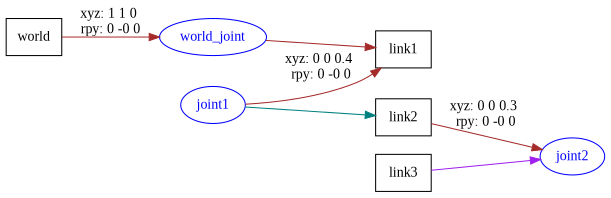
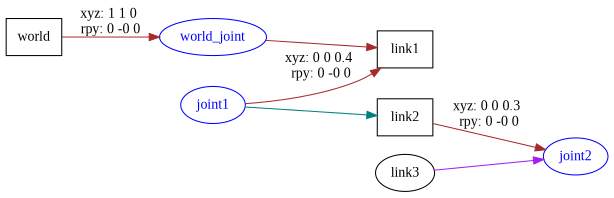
(403, 173) -> (405, 173)
